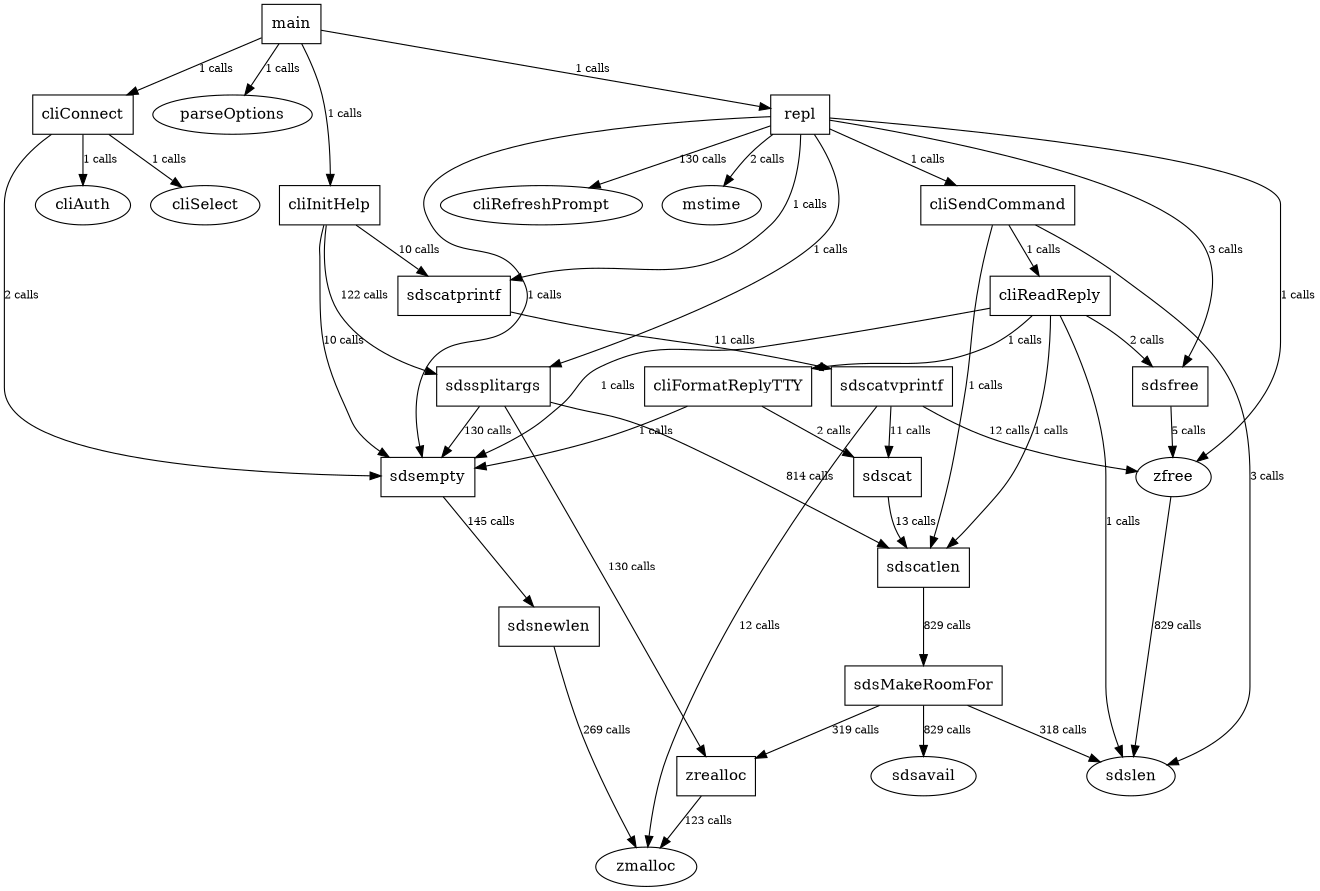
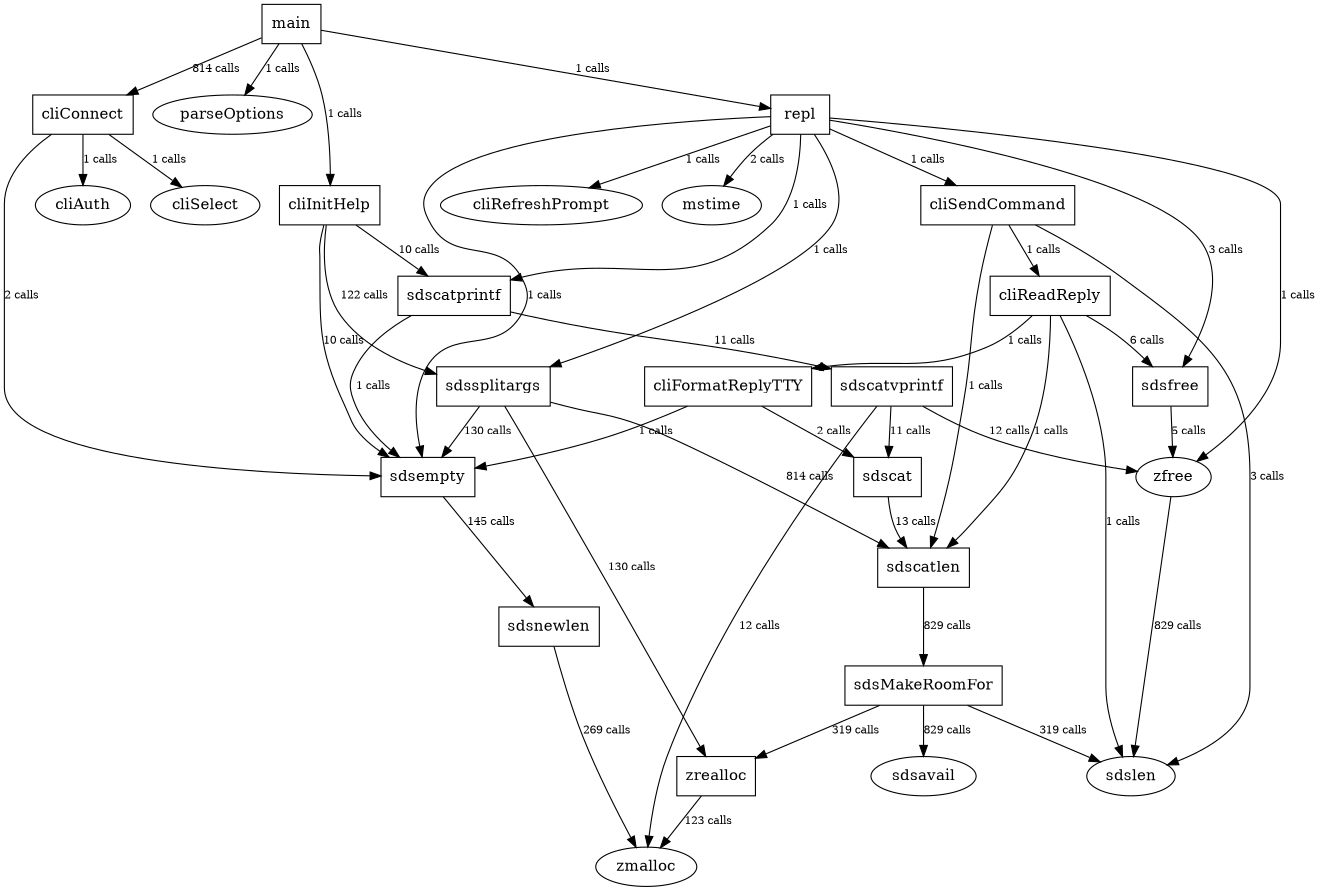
(216, 69) -> (216, 69)
(703, 160) -> (703, 160)
(1147, 341) -> (1147, 341)
(763, 347) -> (352, 377)
(1063, 731) -> (1063, 731)
